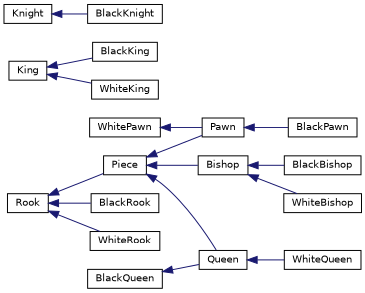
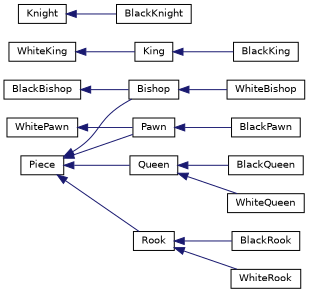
(74, 80) -> (111, 52)
(271, 165) -> (110, 90)
(81, 183) -> (102, 206)
(186, 267) -> (208, 165)
